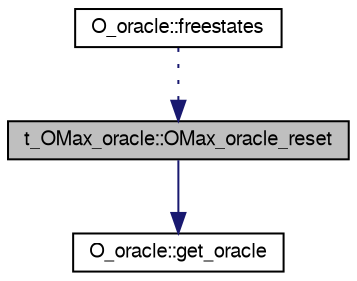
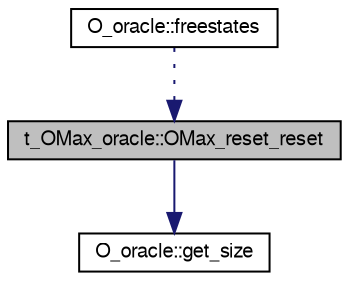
(178, 140) -> (174, 140)
(178, 253) -> (174, 253)
